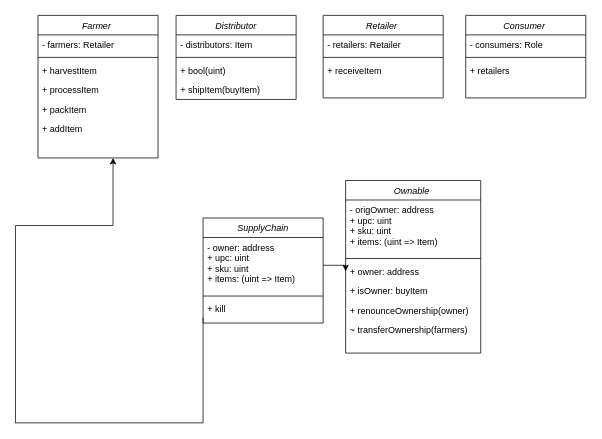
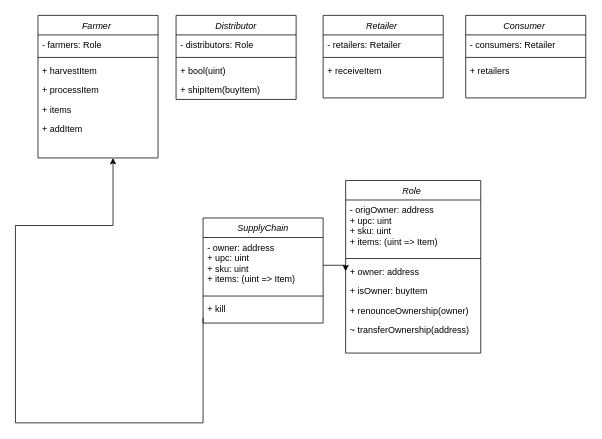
(84, 45) -> (75, 45)
(225, 45) -> (223, 45)
(508, 45) -> (517, 45)
(66, 110) -> (57, 110)
(413, 191) -> (413, 191)
(418, 330) -> (418, 330)
